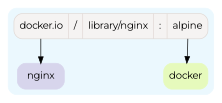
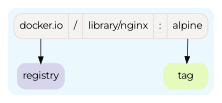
(41, 76) -> (41, 76)
(186, 76) -> (186, 76)
